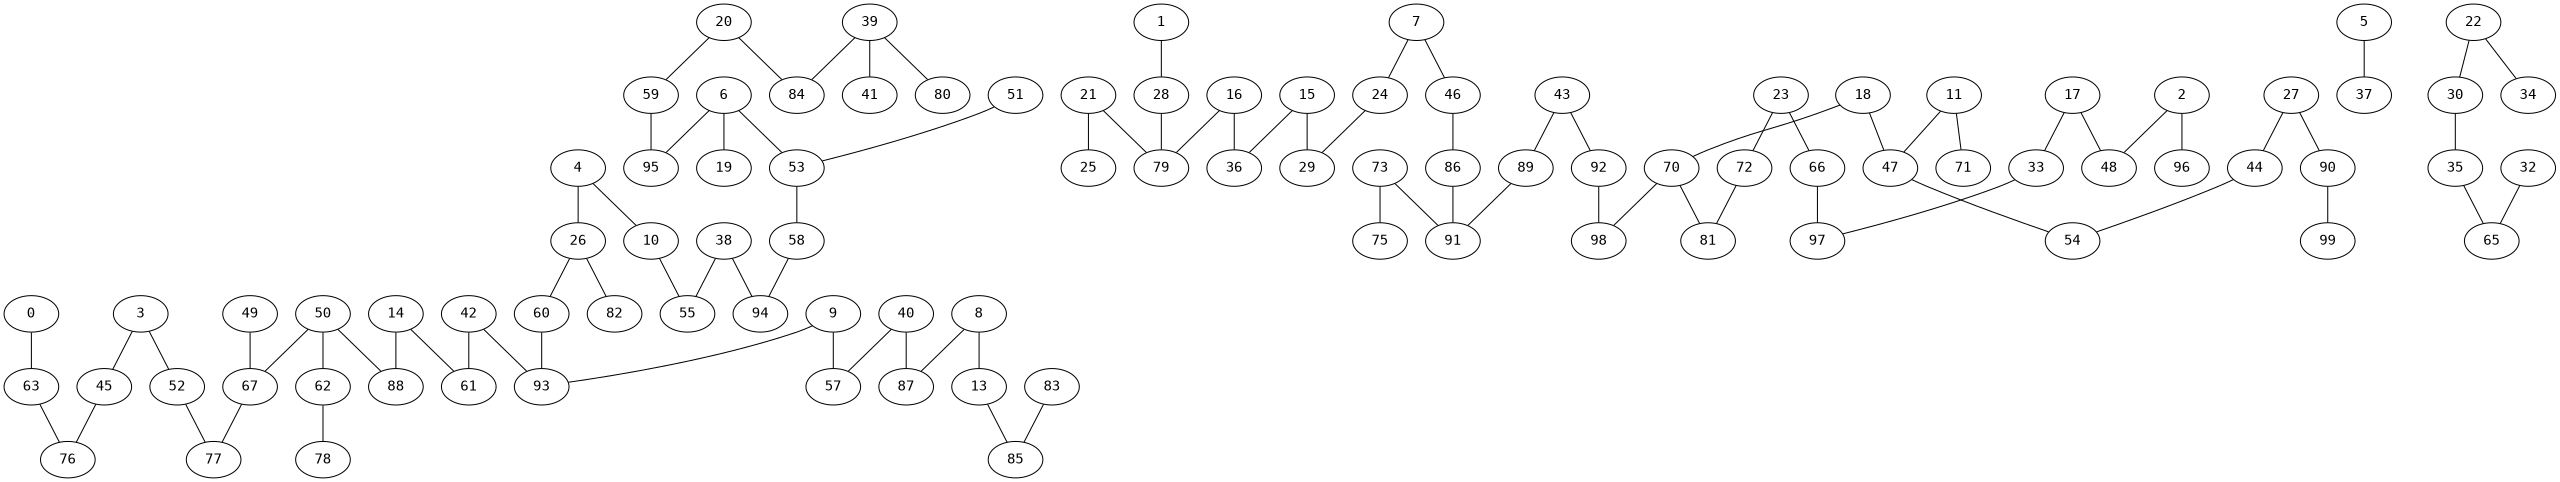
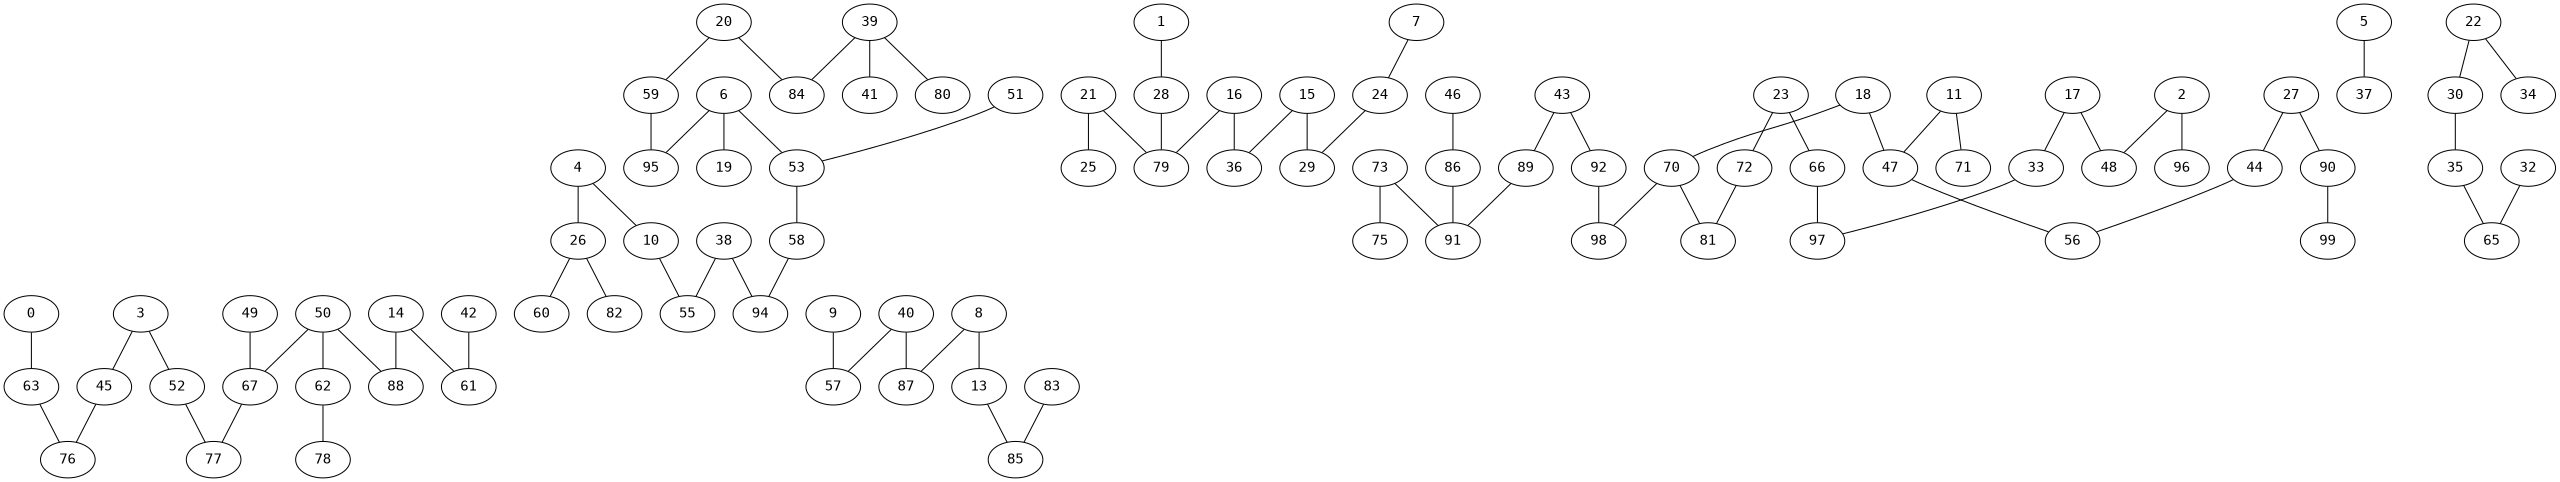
(1435, 59) -> none
(2073, 241) -> (2073, 241)
(542, 387) -> none
